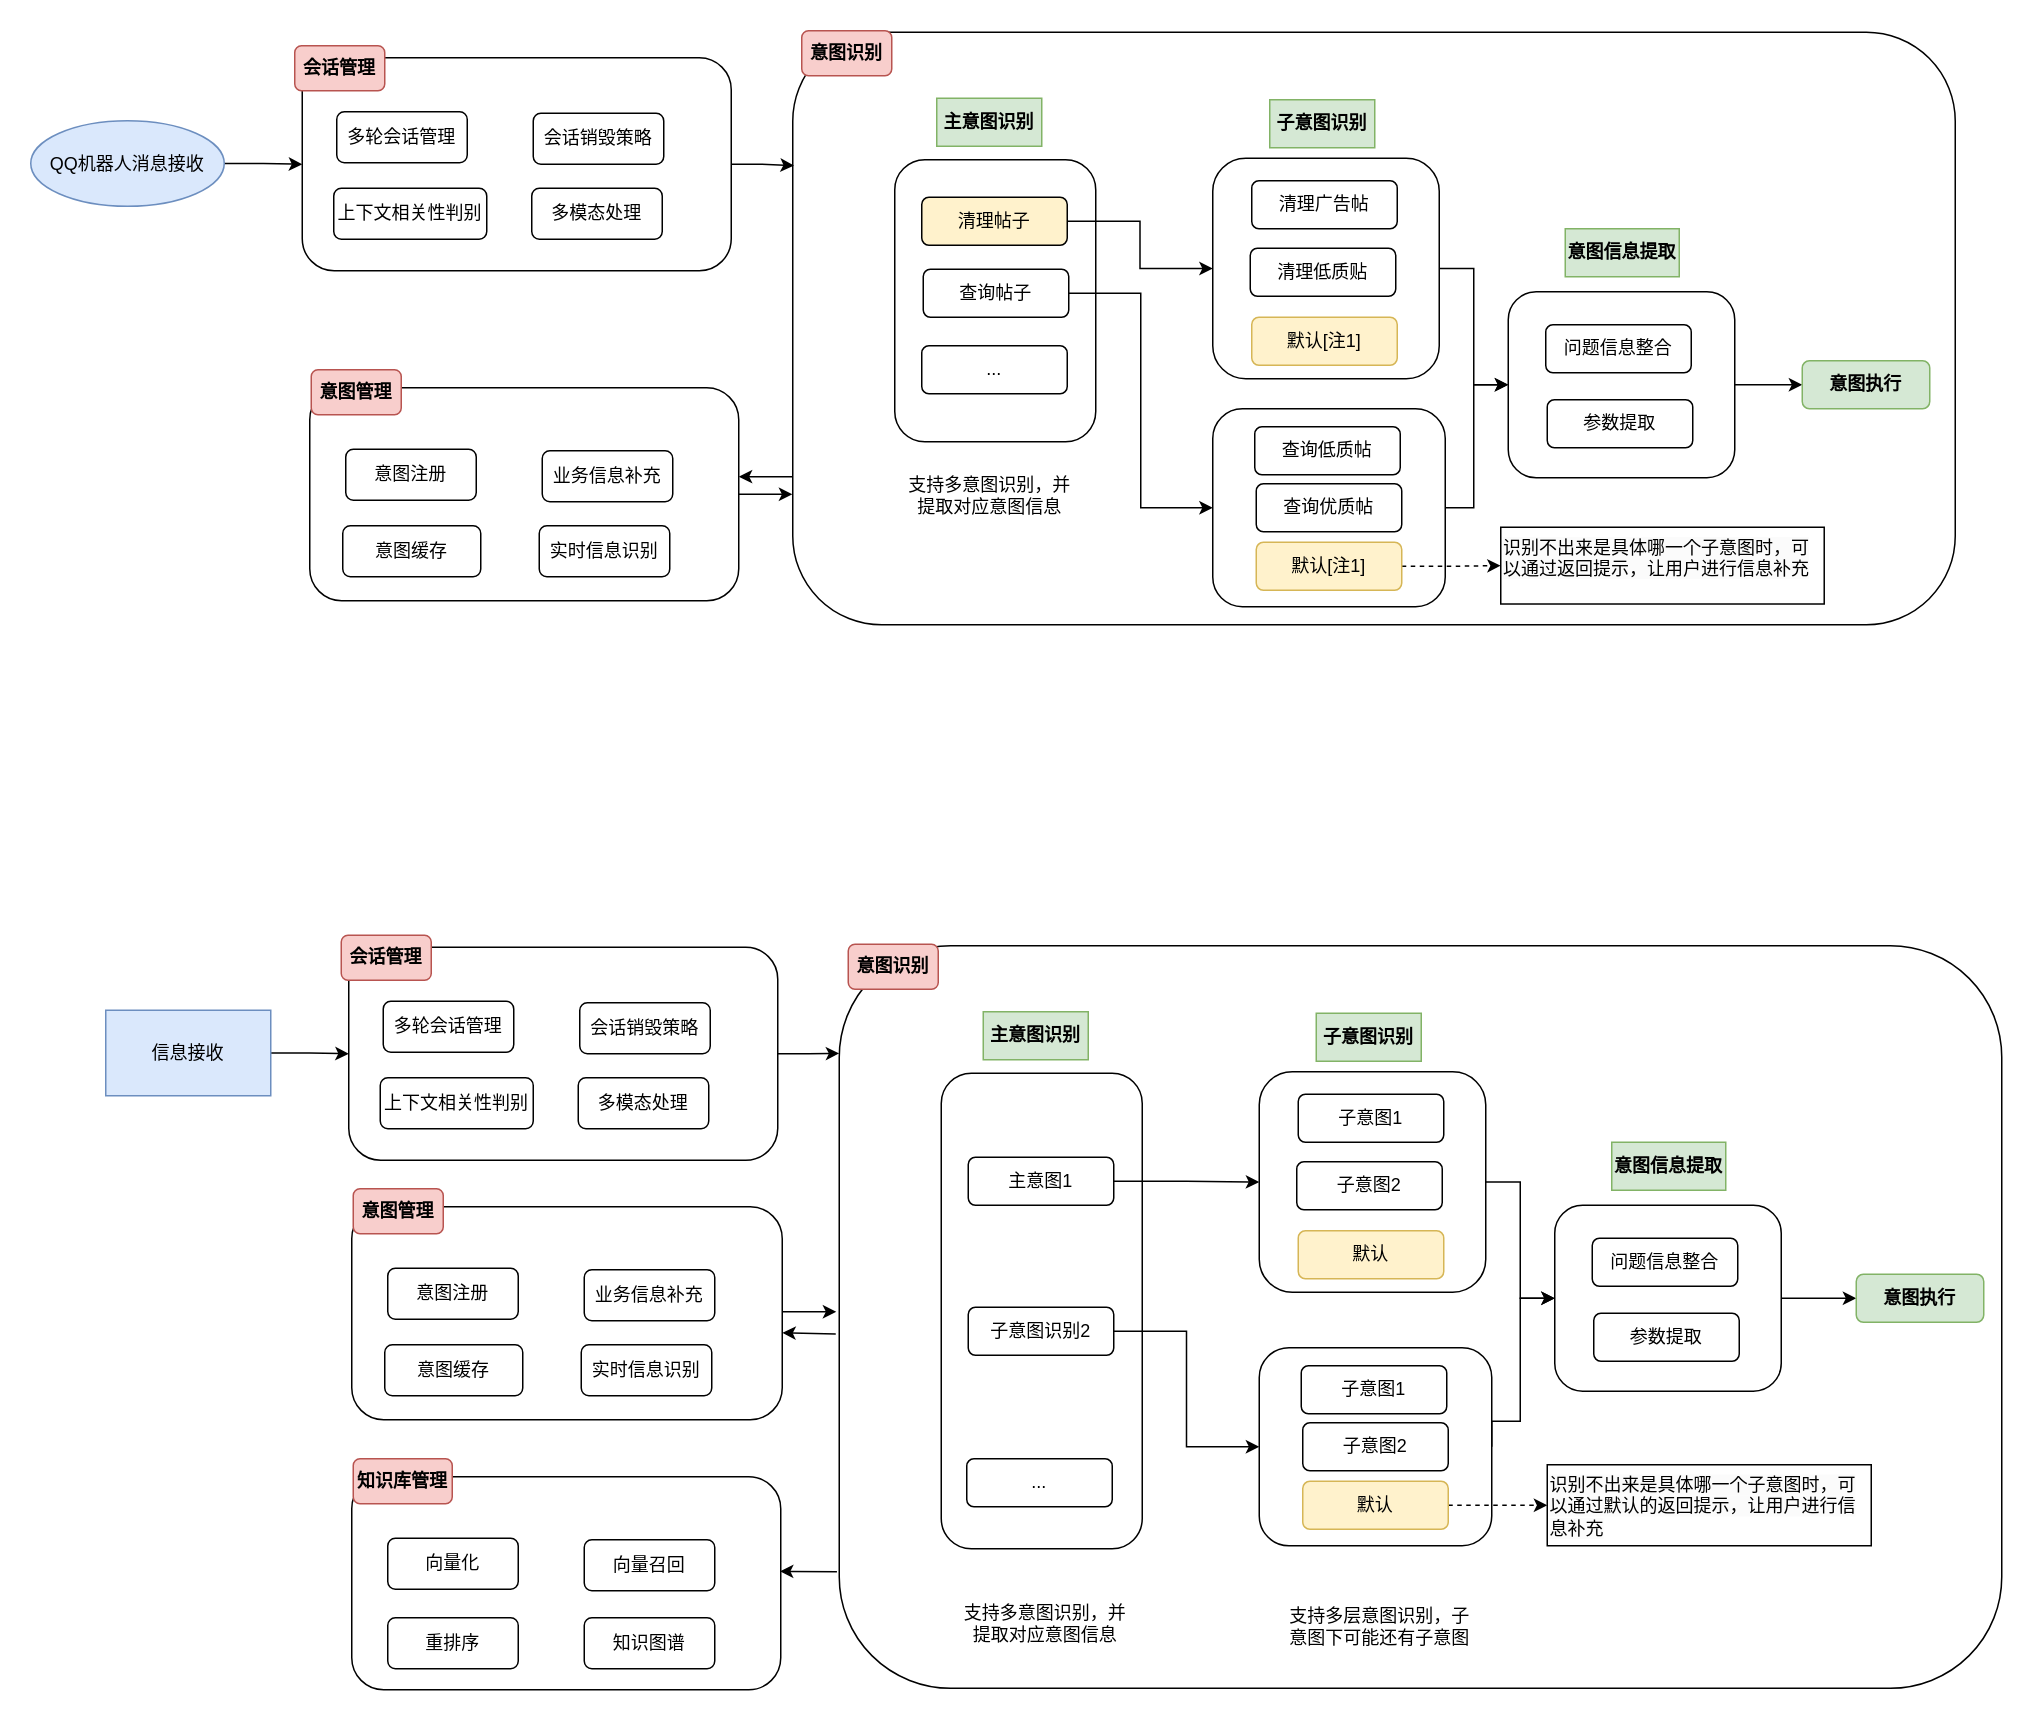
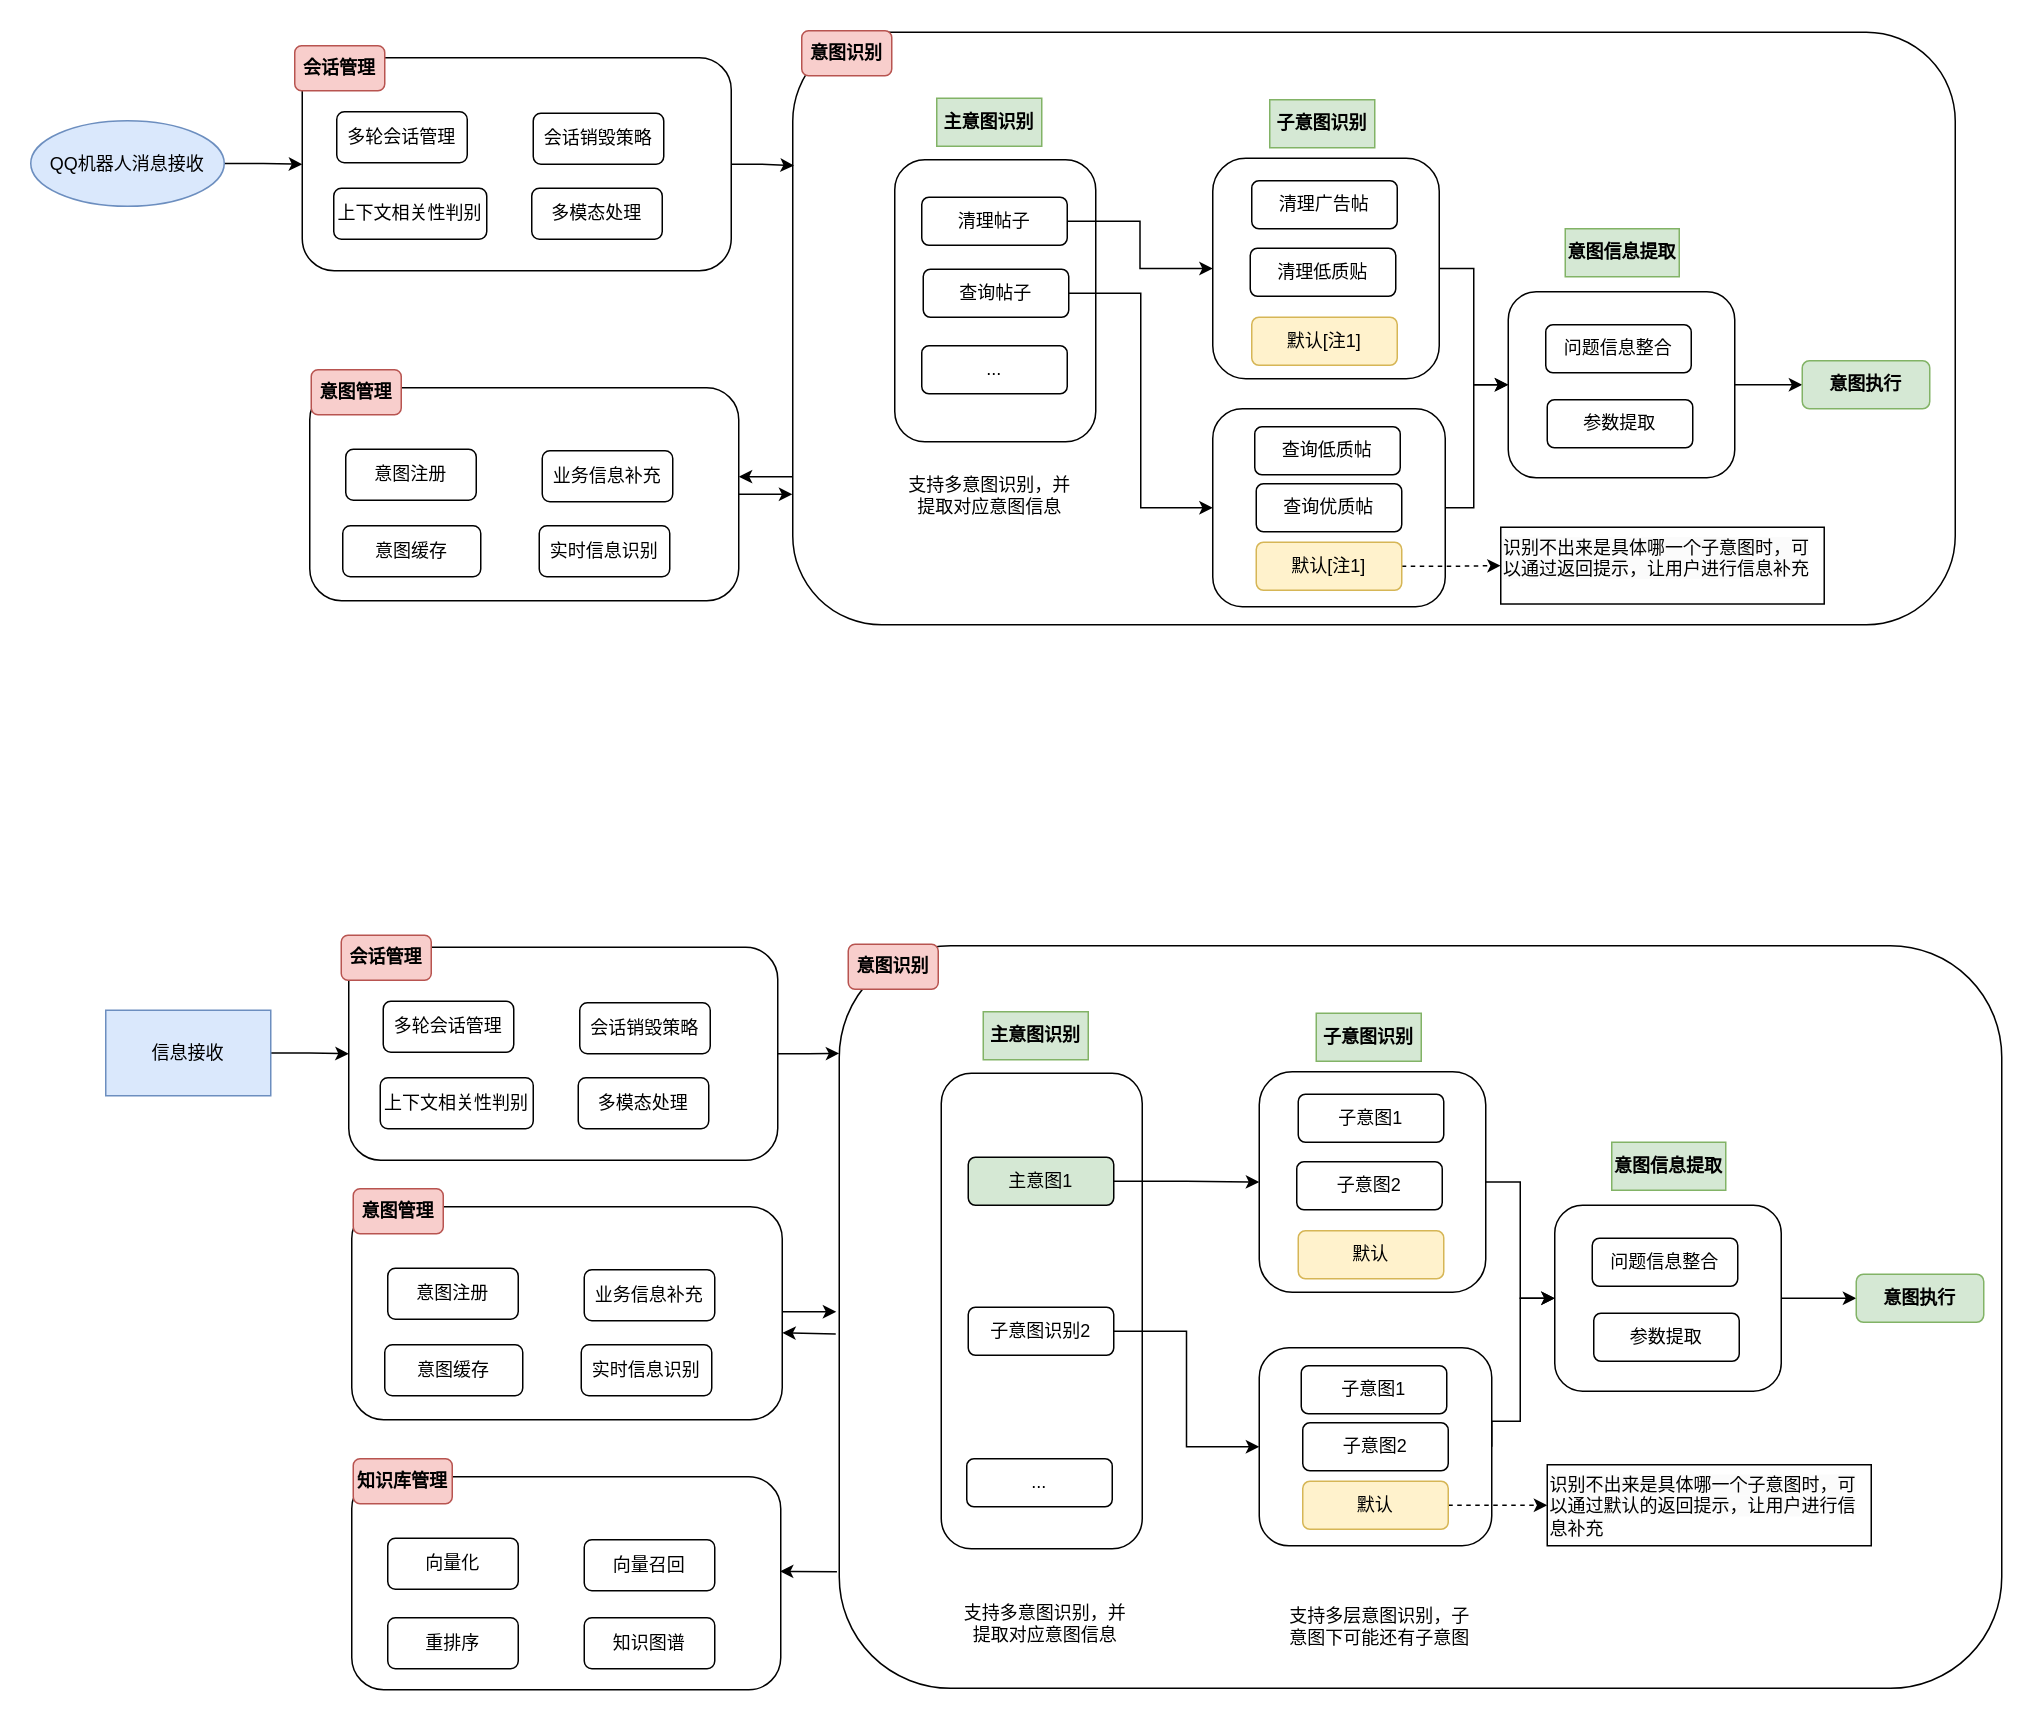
(995, 221) -> (995, 221)
(1041, 1181) -> (1041, 1181)
